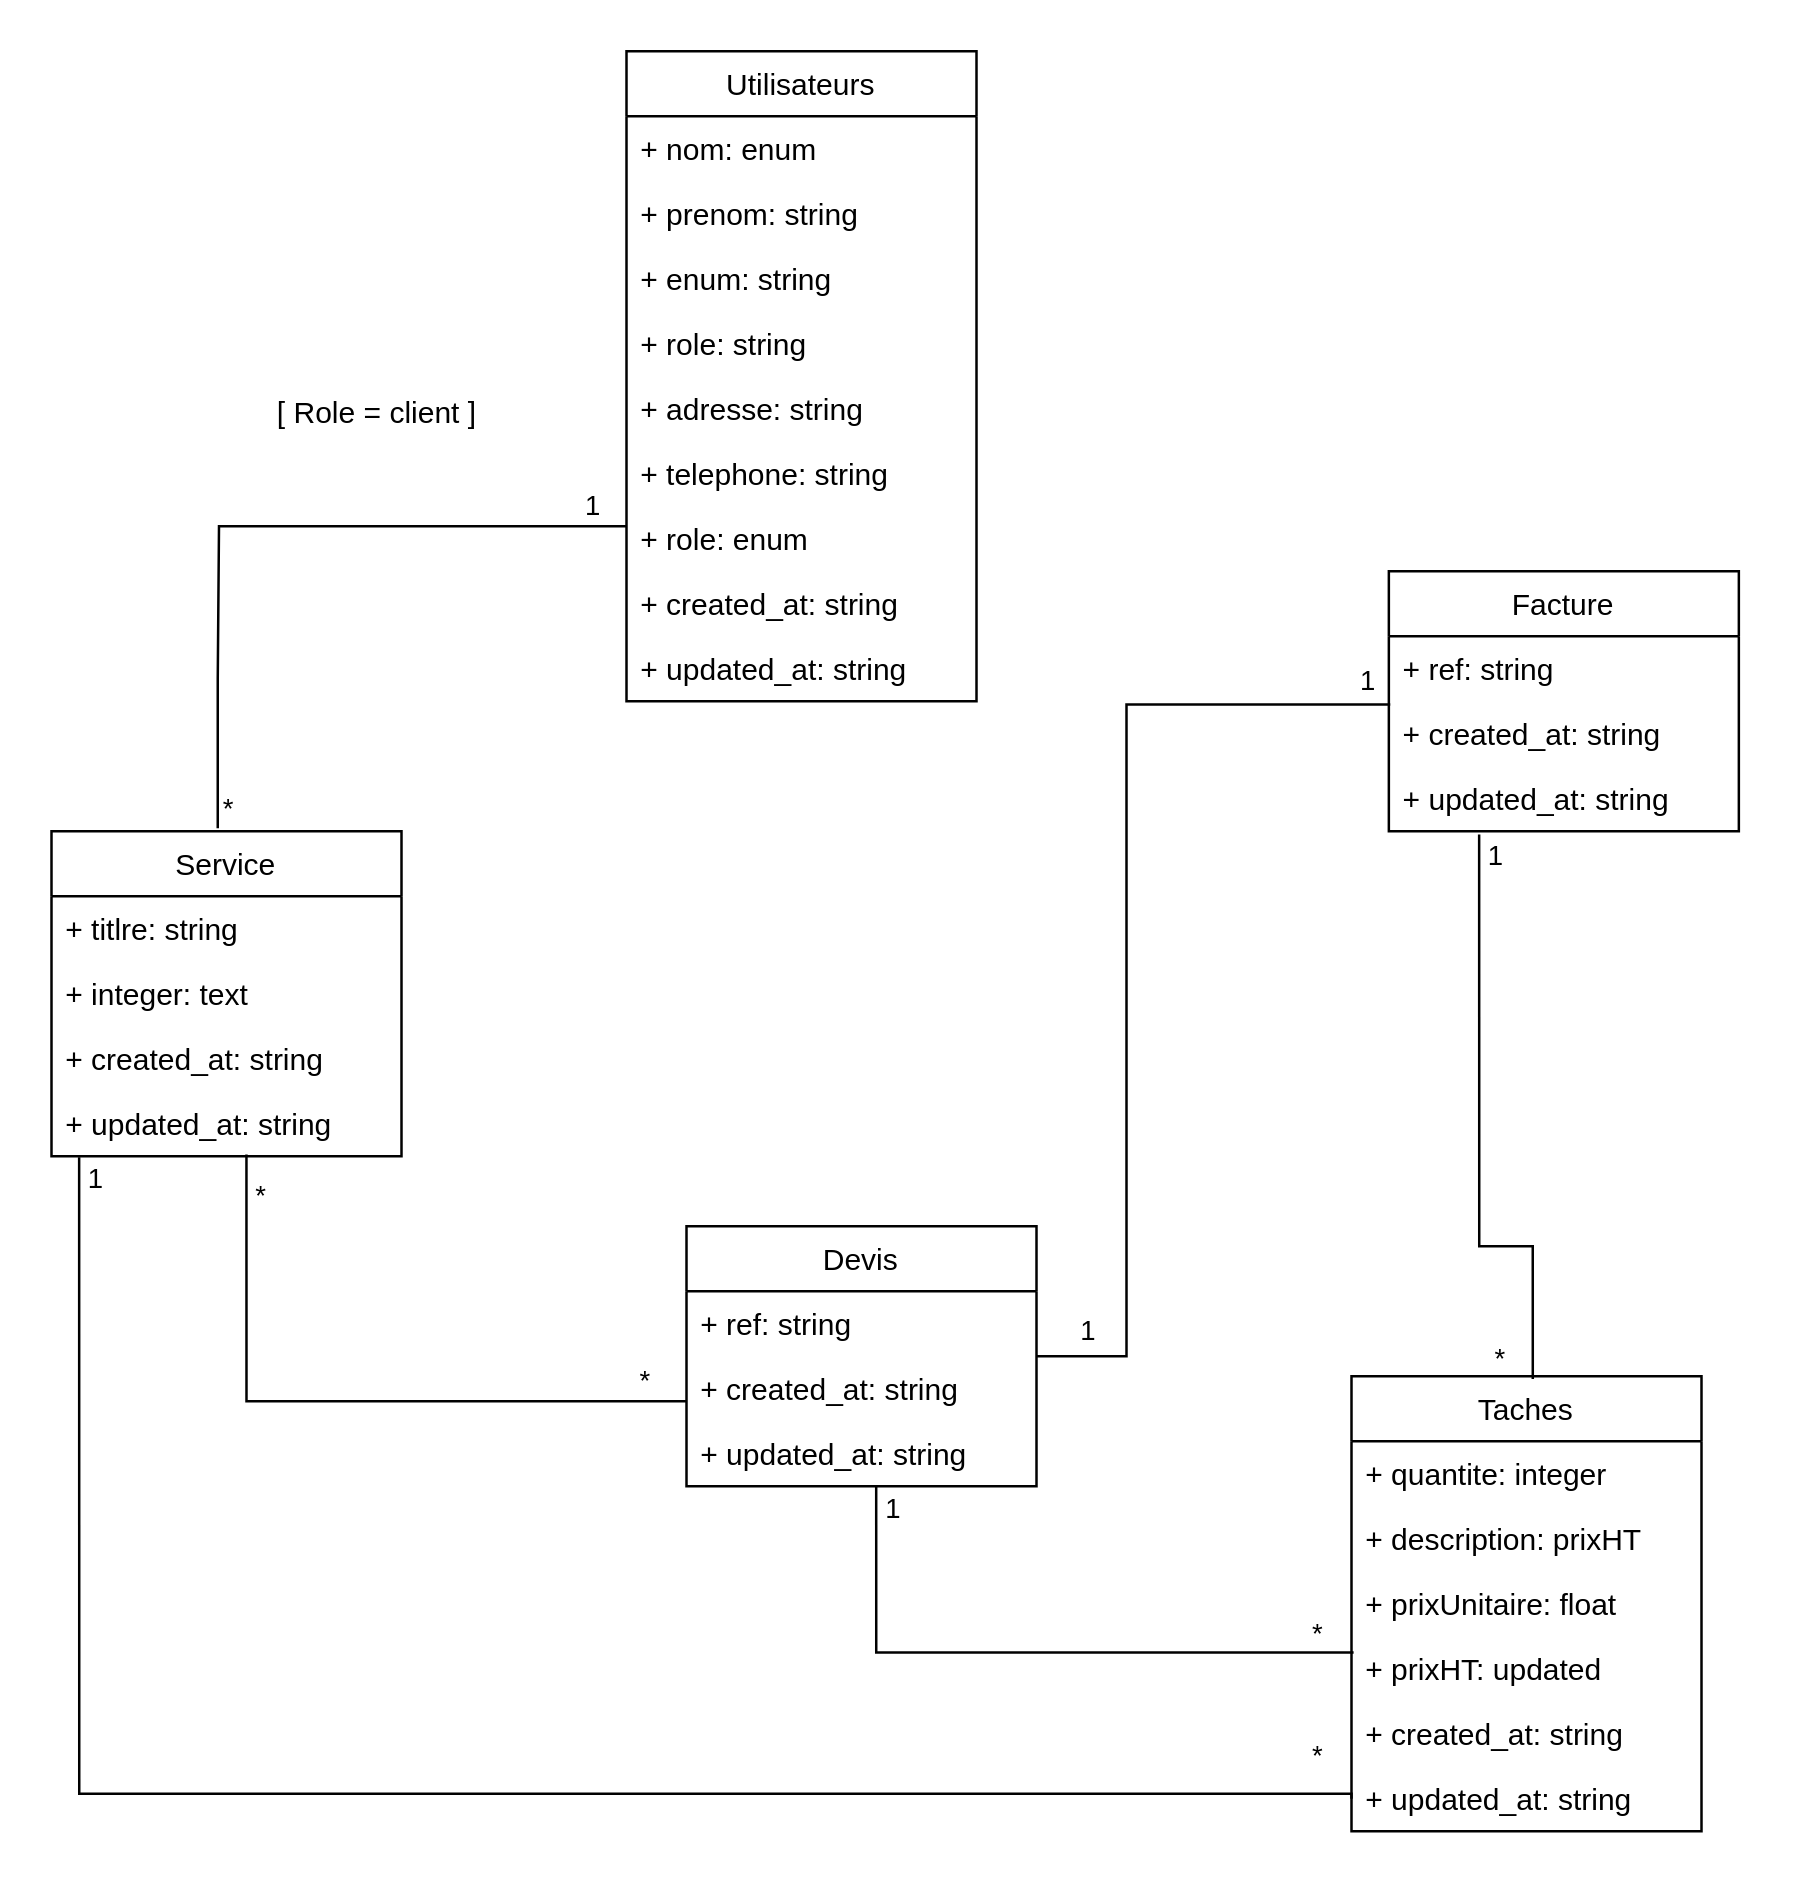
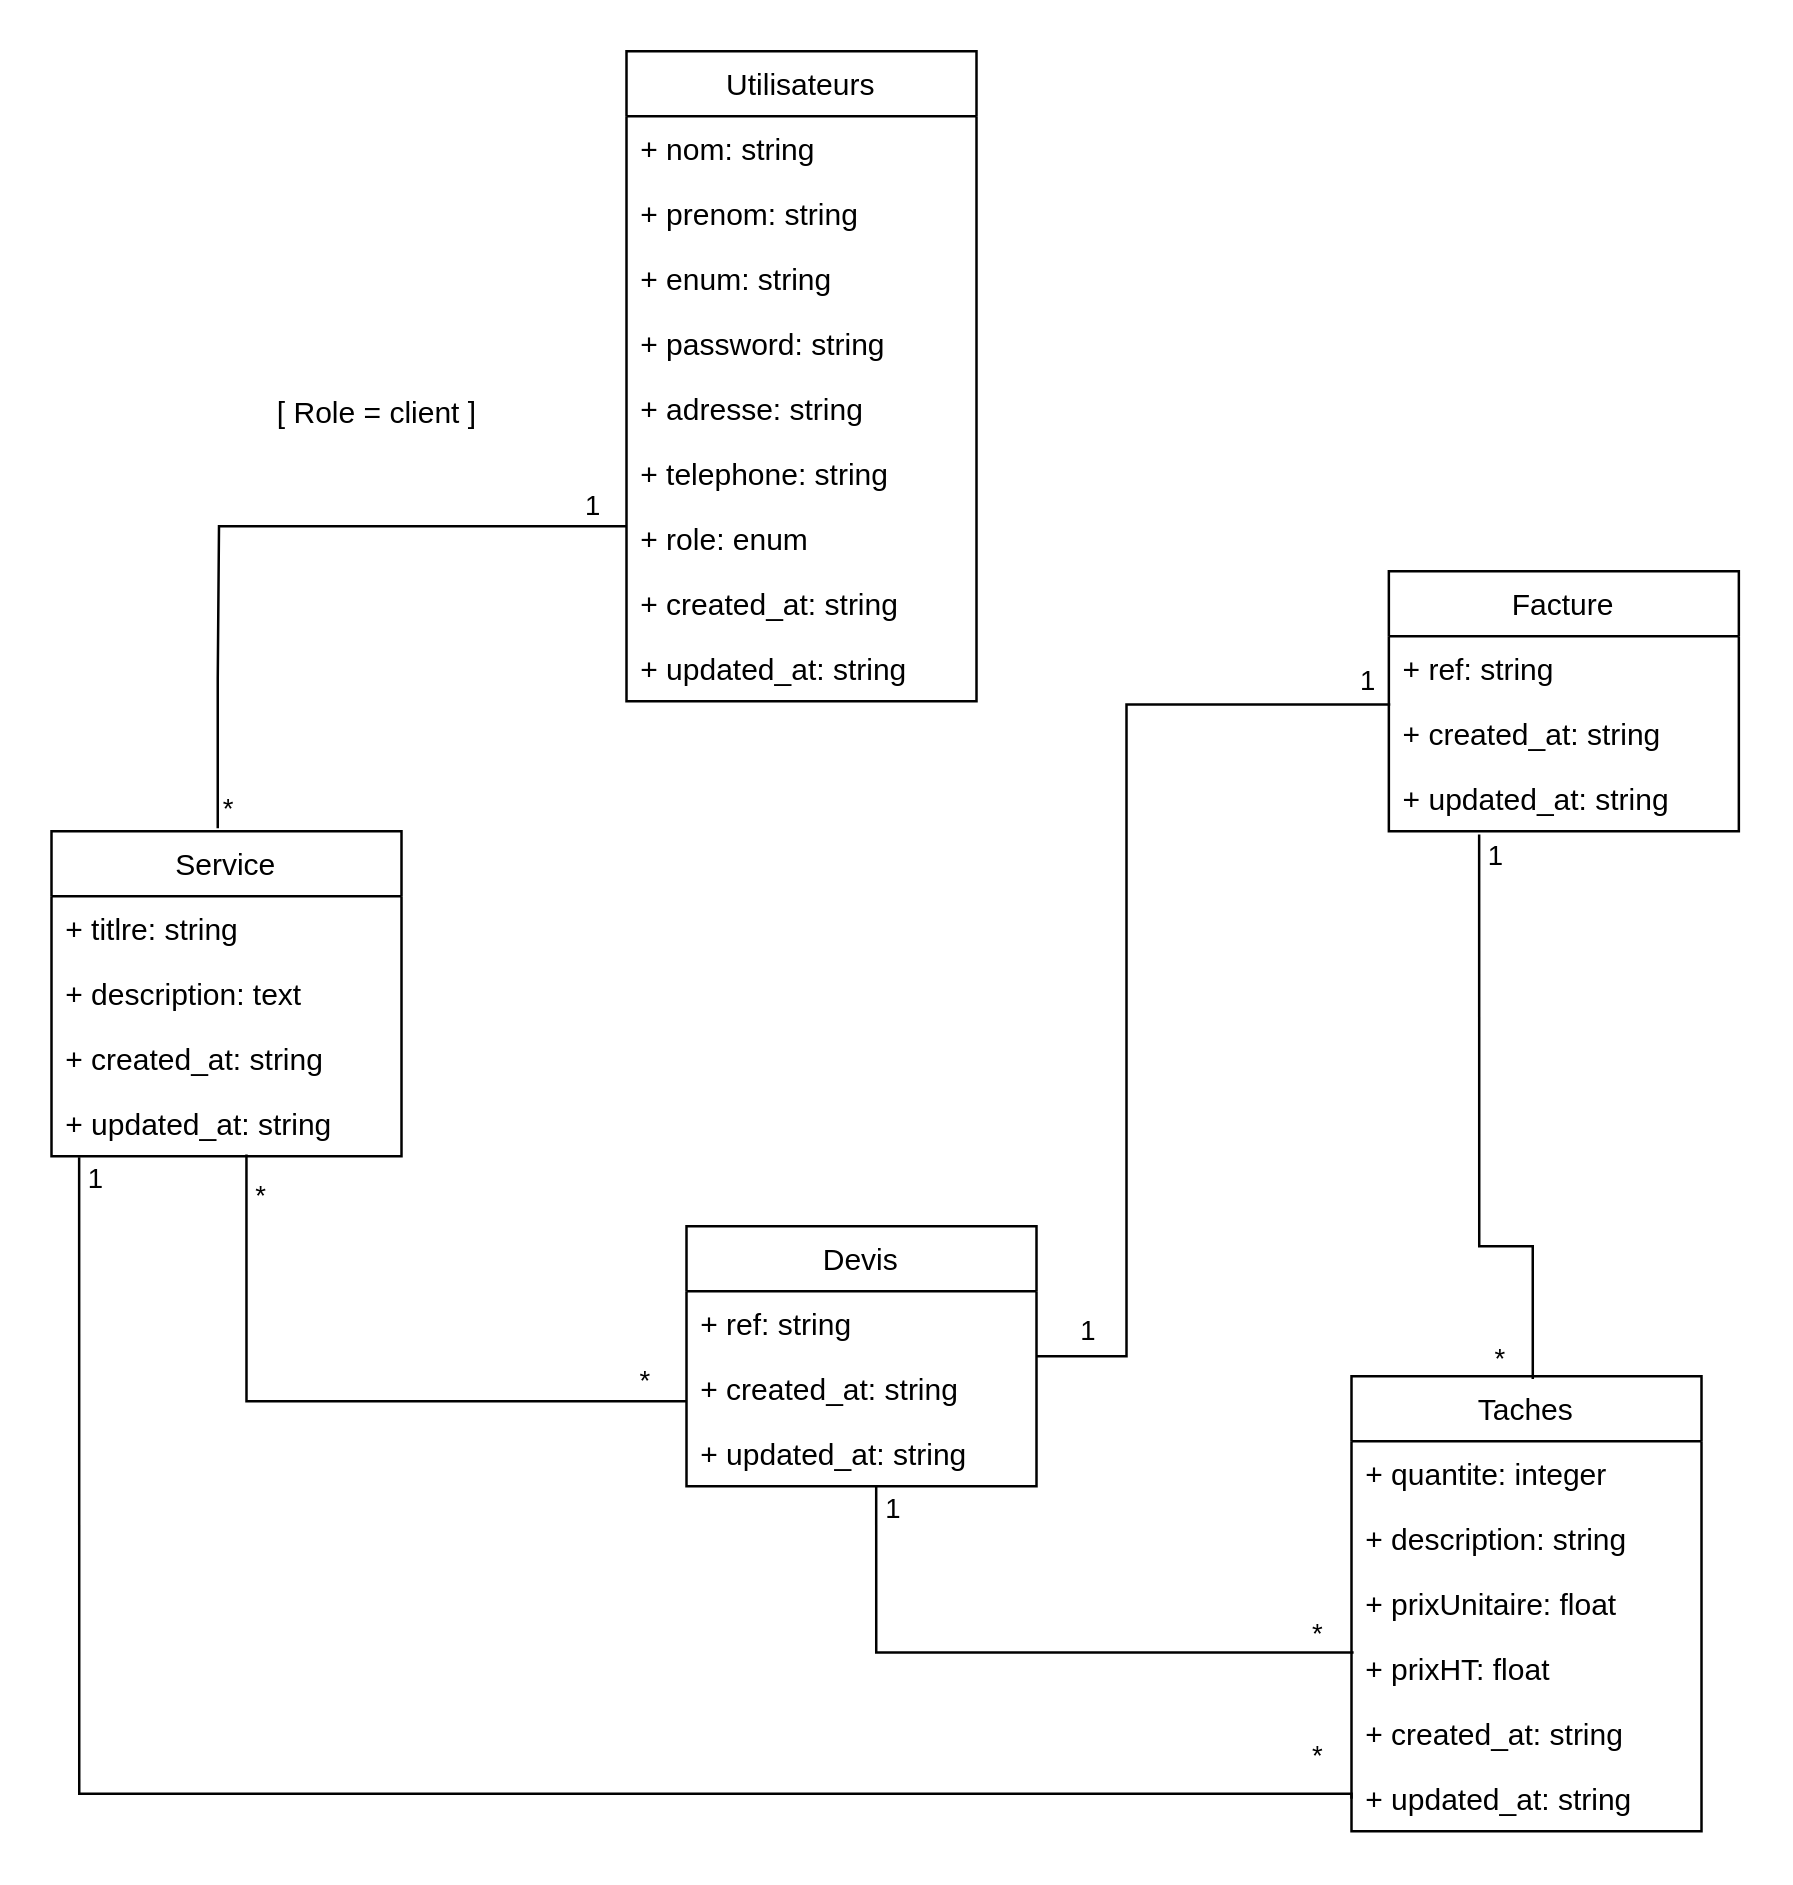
(721, 150) -> (734, 150)
(738, 345) -> (776, 345)
(175, 995) -> (205, 995)
(1518, 1540) -> (1518, 1540)
(1492, 1670) -> (1472, 1670)
